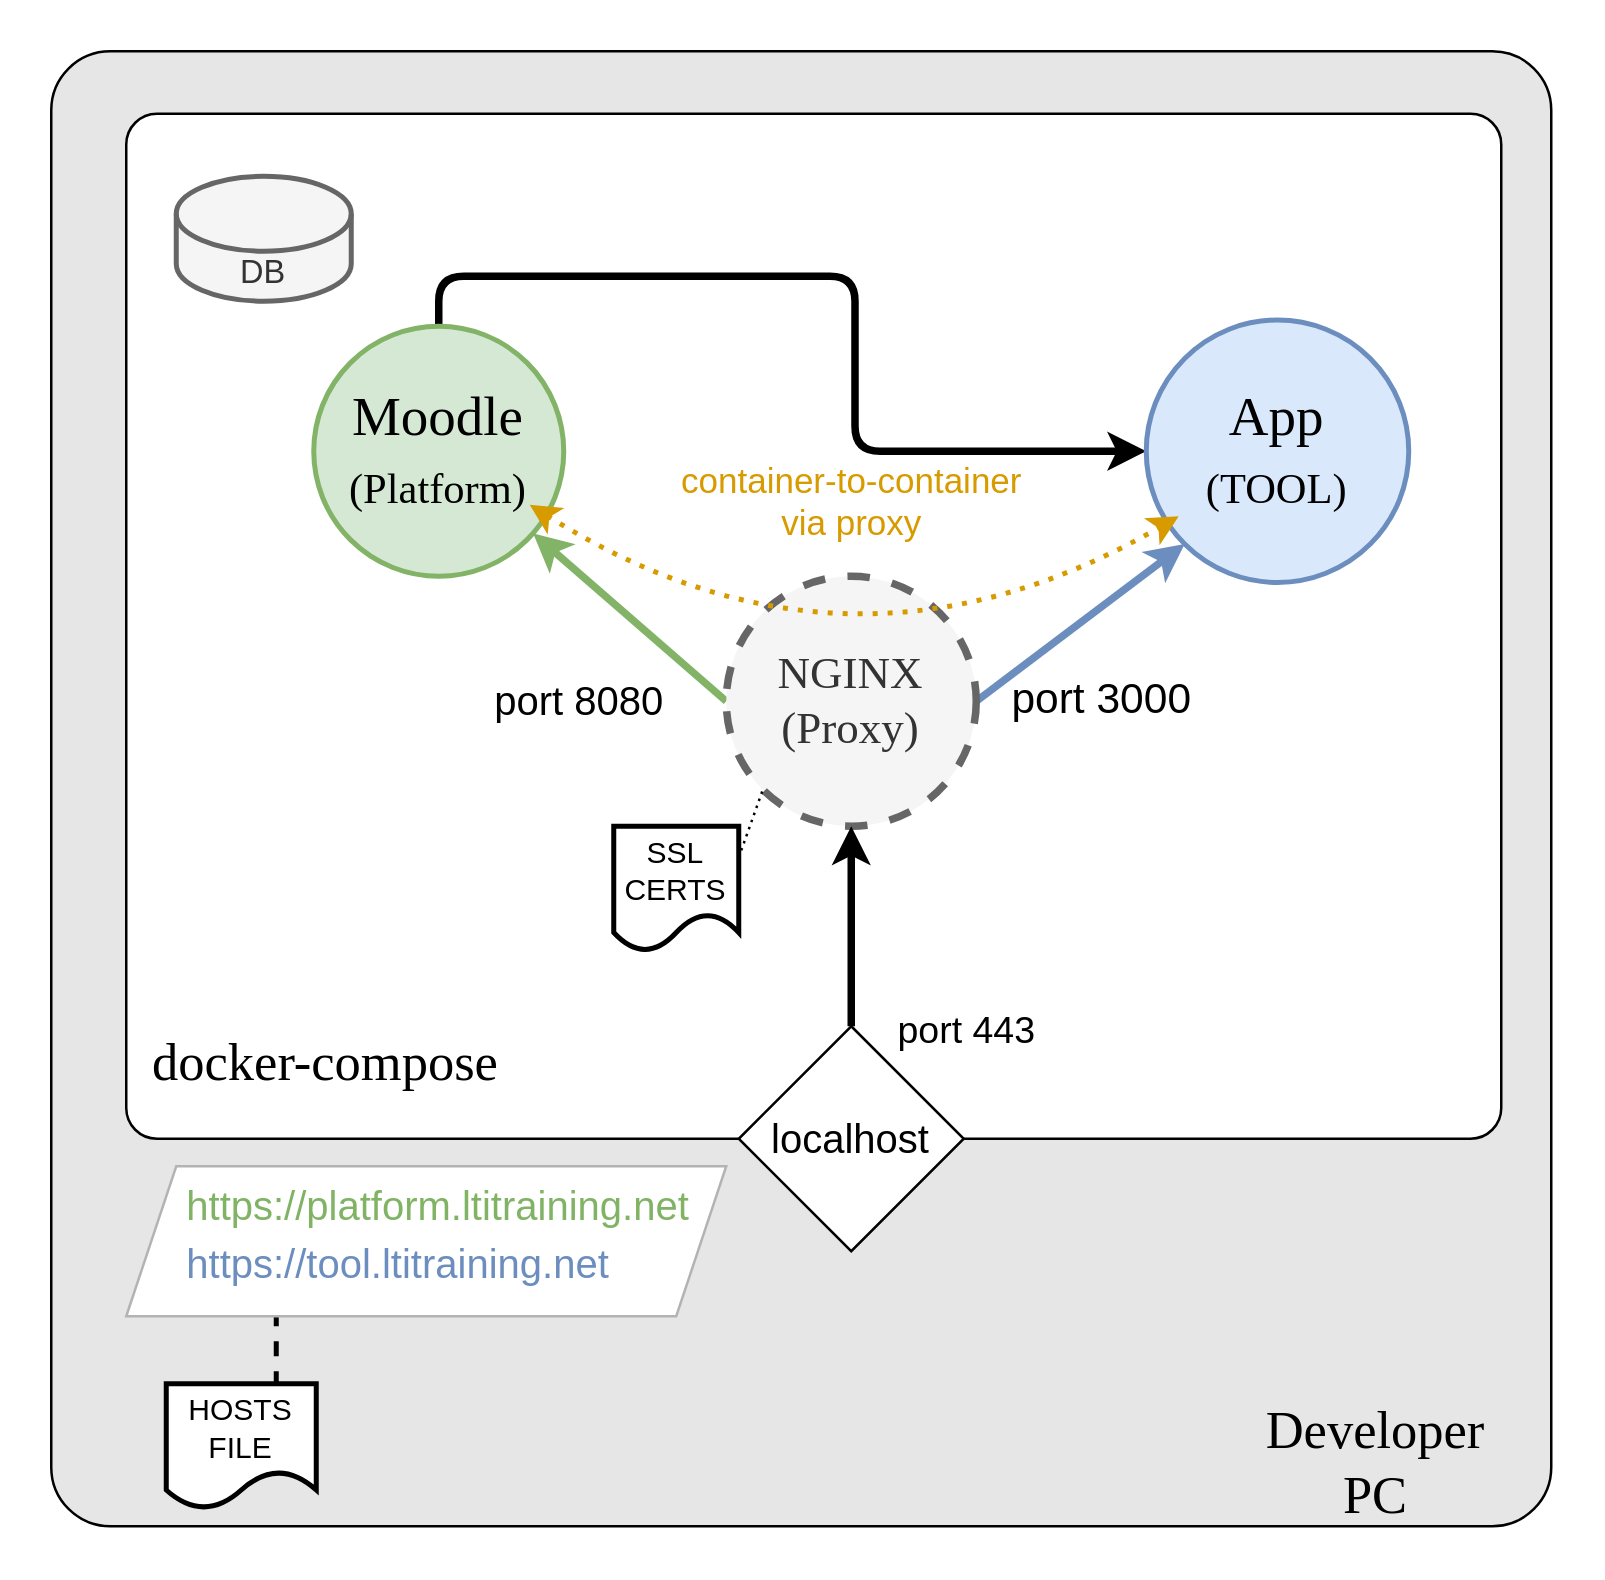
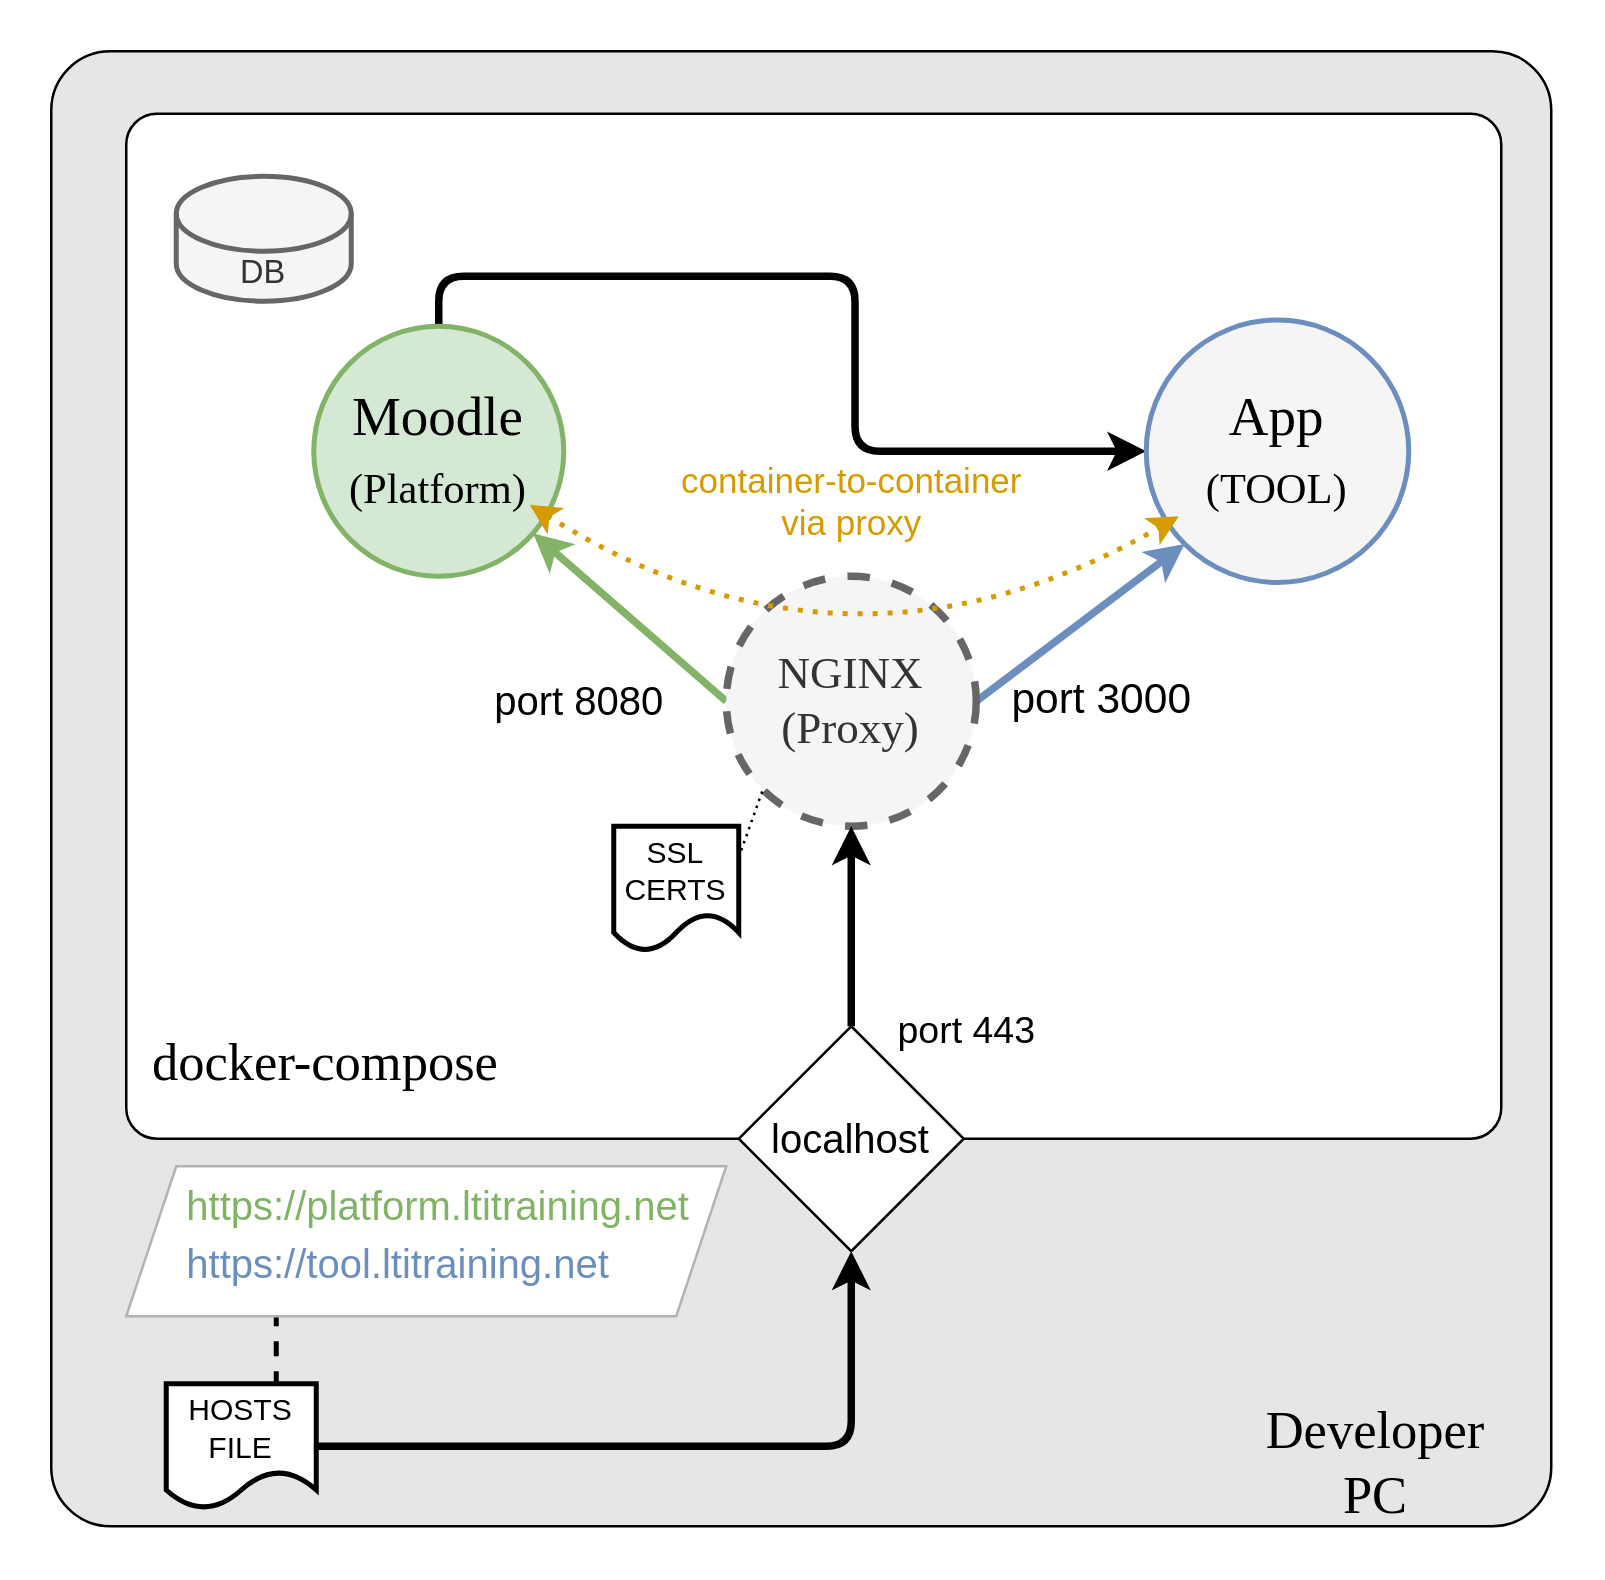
(1278, 451) -> (1278, 451)
none -> (660, 1446)
